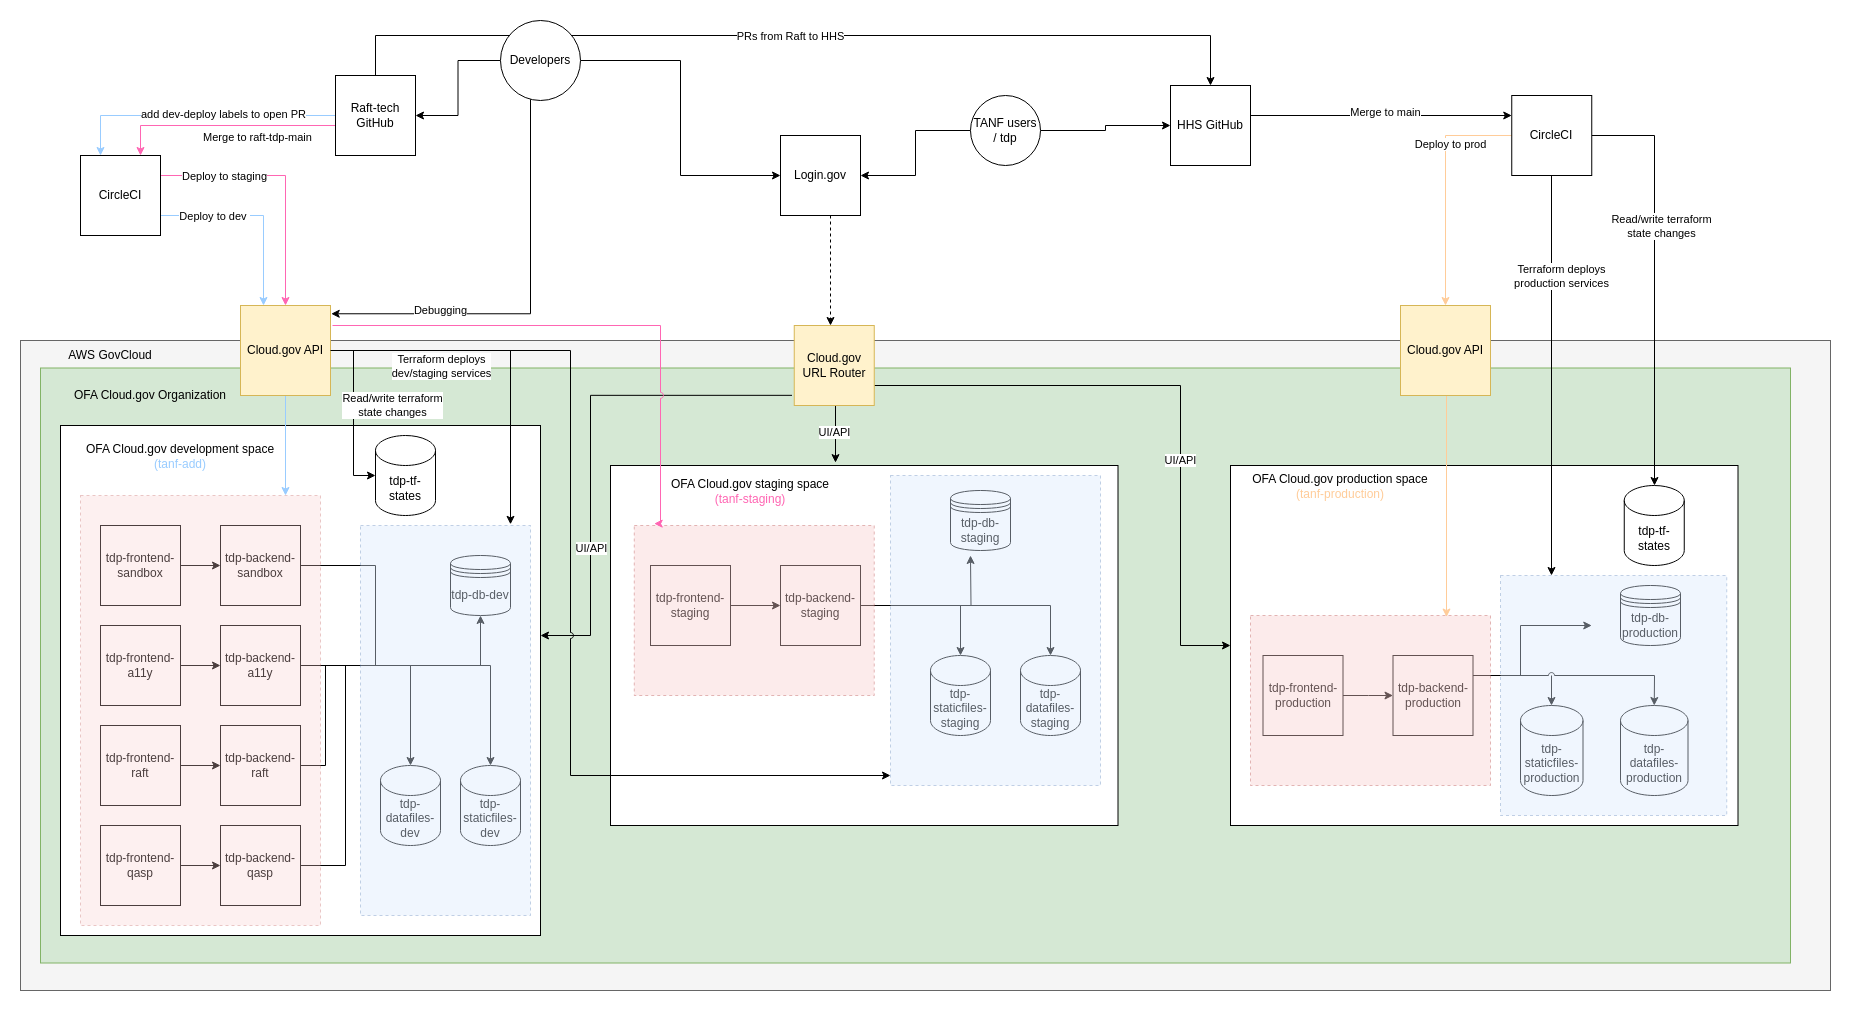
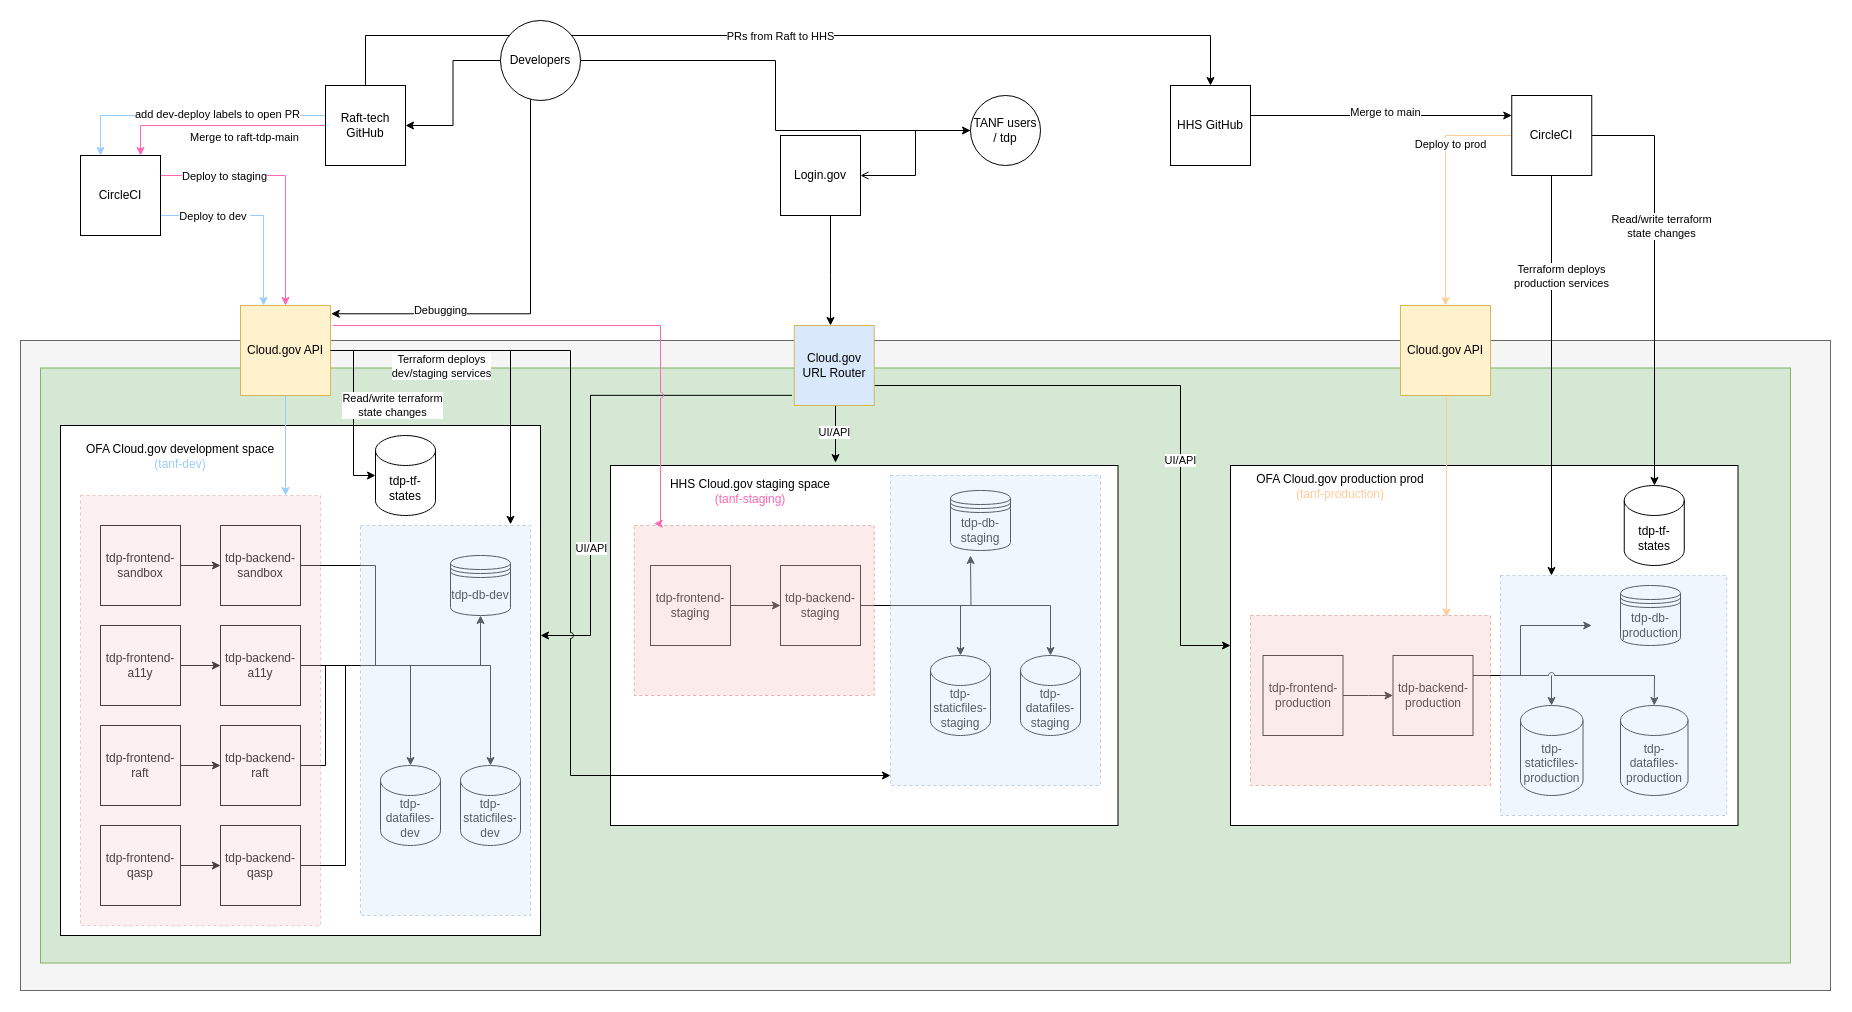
(376, 116) -> (366, 126)
(1105, 131) -> none
(681, 163) -> (776, 115)
(869, 176) -> (867, 176)
(831, 267) -> (831, 267)
(111, 356) -> none
(834, 366) -> (834, 366)
(151, 396) -> none
(181, 457) -> (181, 457)
(1341, 487) -> (1341, 487)
(751, 492) -> (751, 492)
